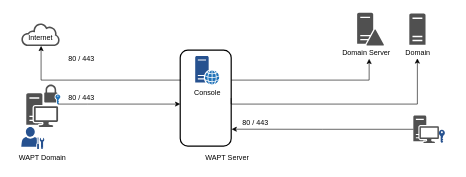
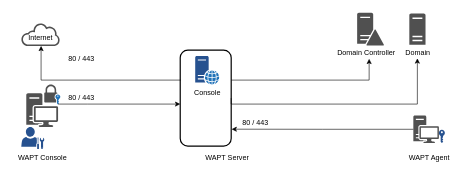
(367, 53) -> (367, 53)
(43, 158) -> (43, 158)
none -> (429, 158)
